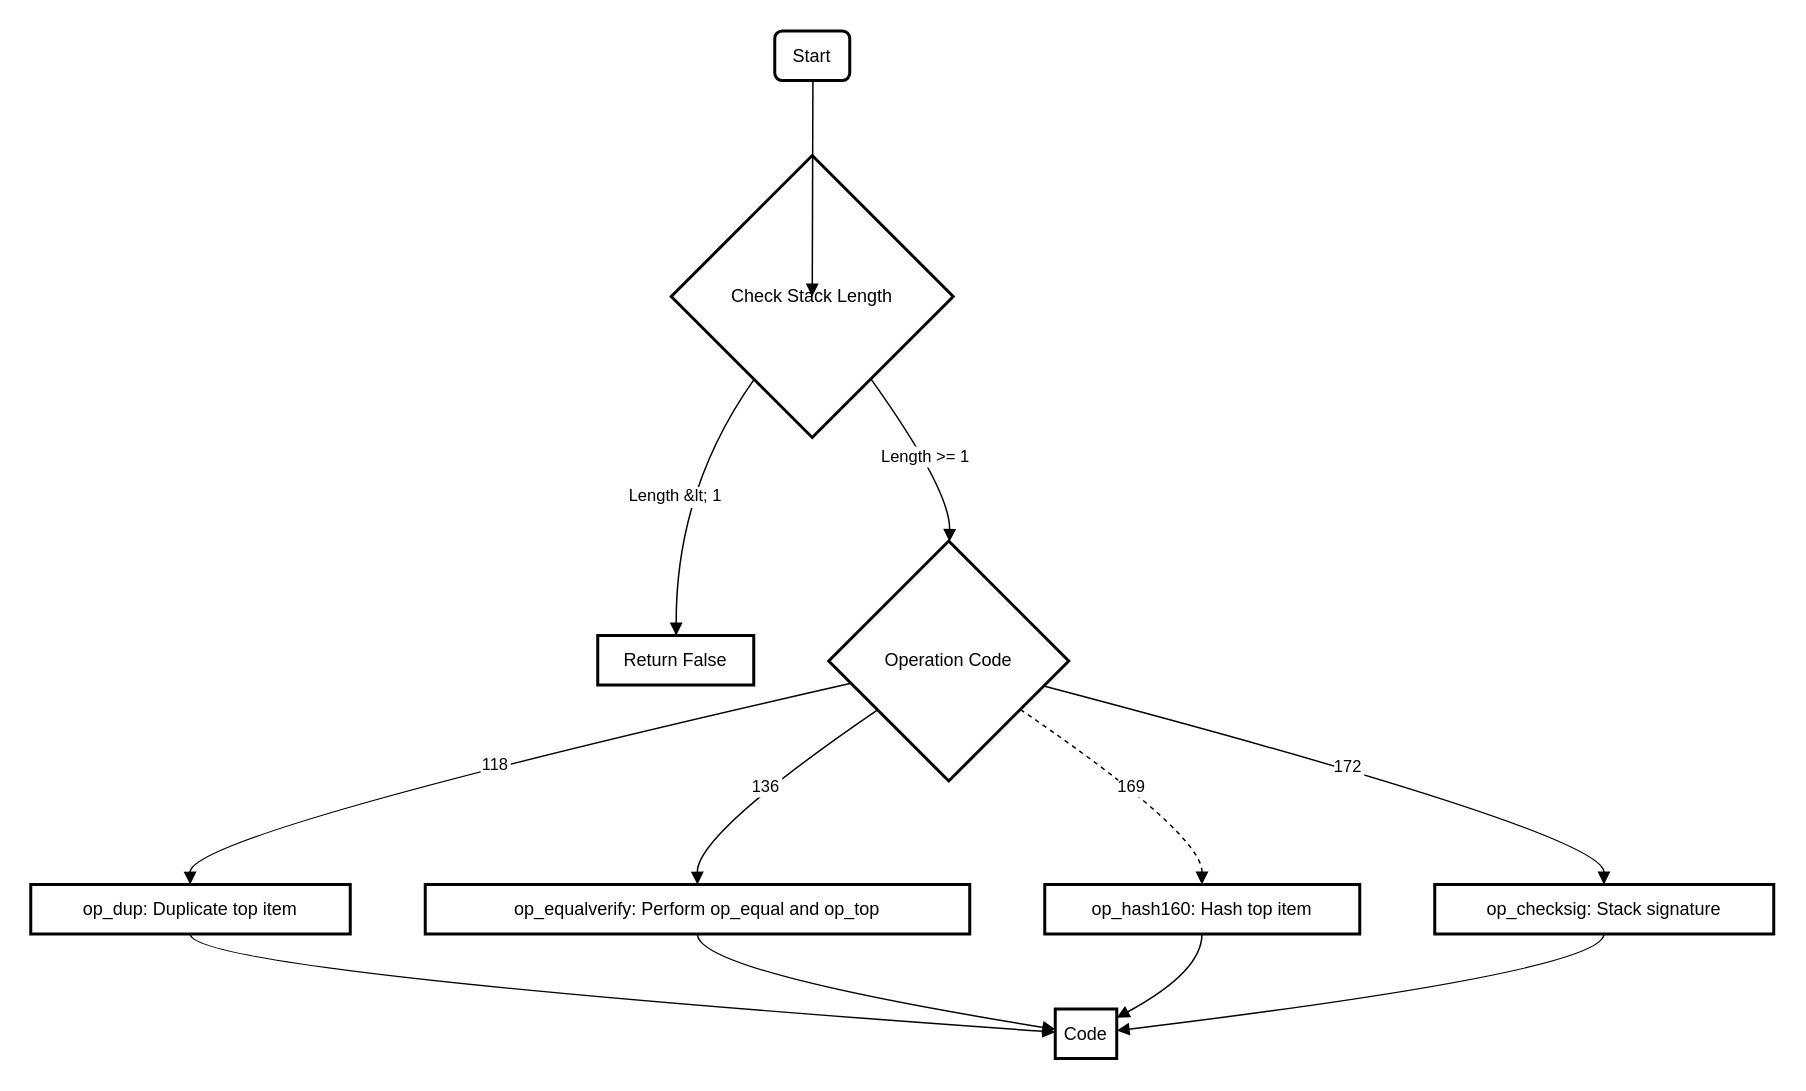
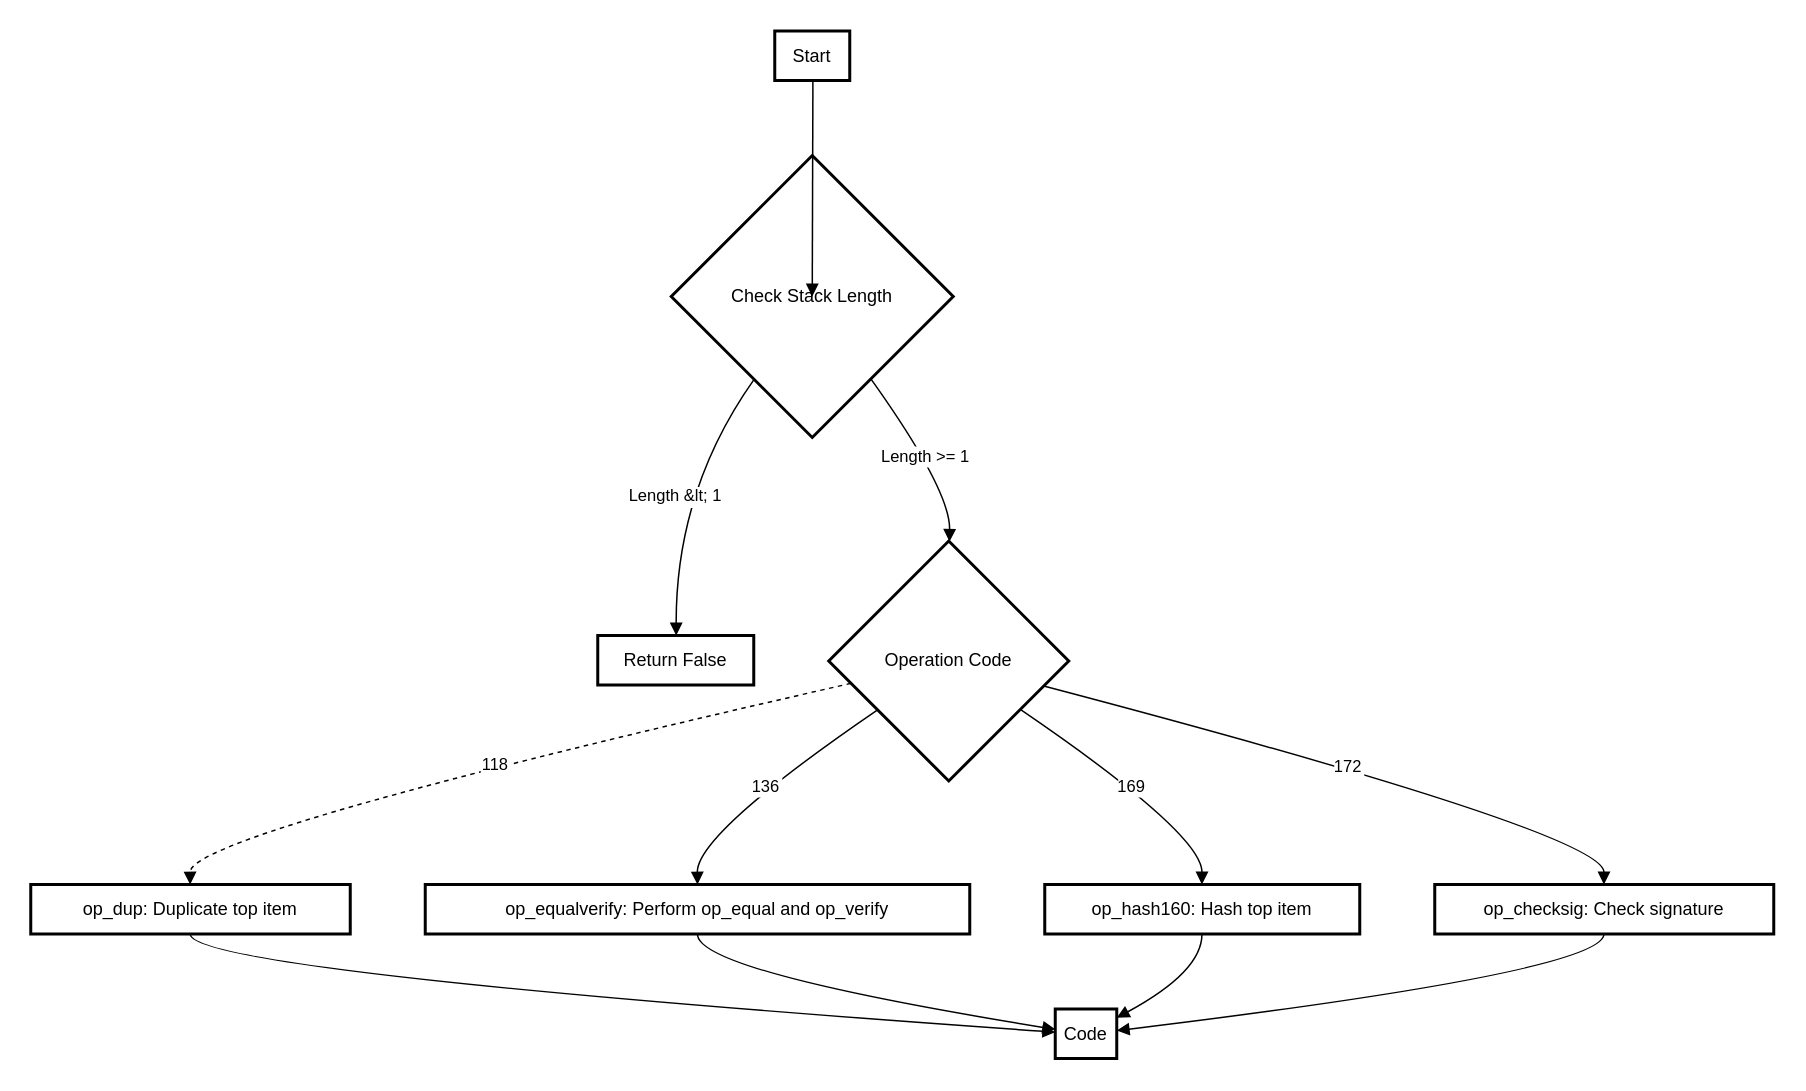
(812, 56) -> (812, 56)
(679, 723) -> (679, 723)
(1070, 744) -> (1070, 744)
(698, 910) -> (698, 910)
(1604, 910) -> (1604, 910)
